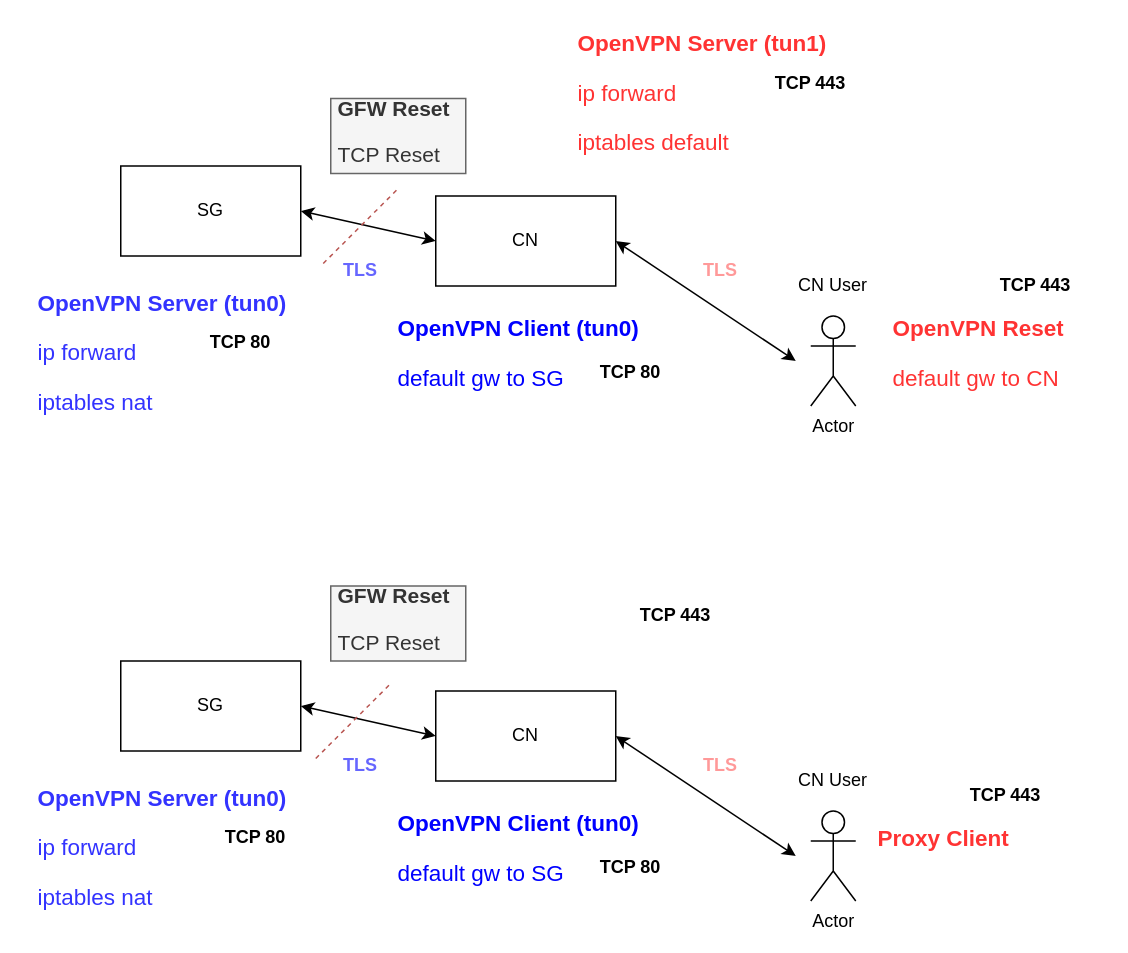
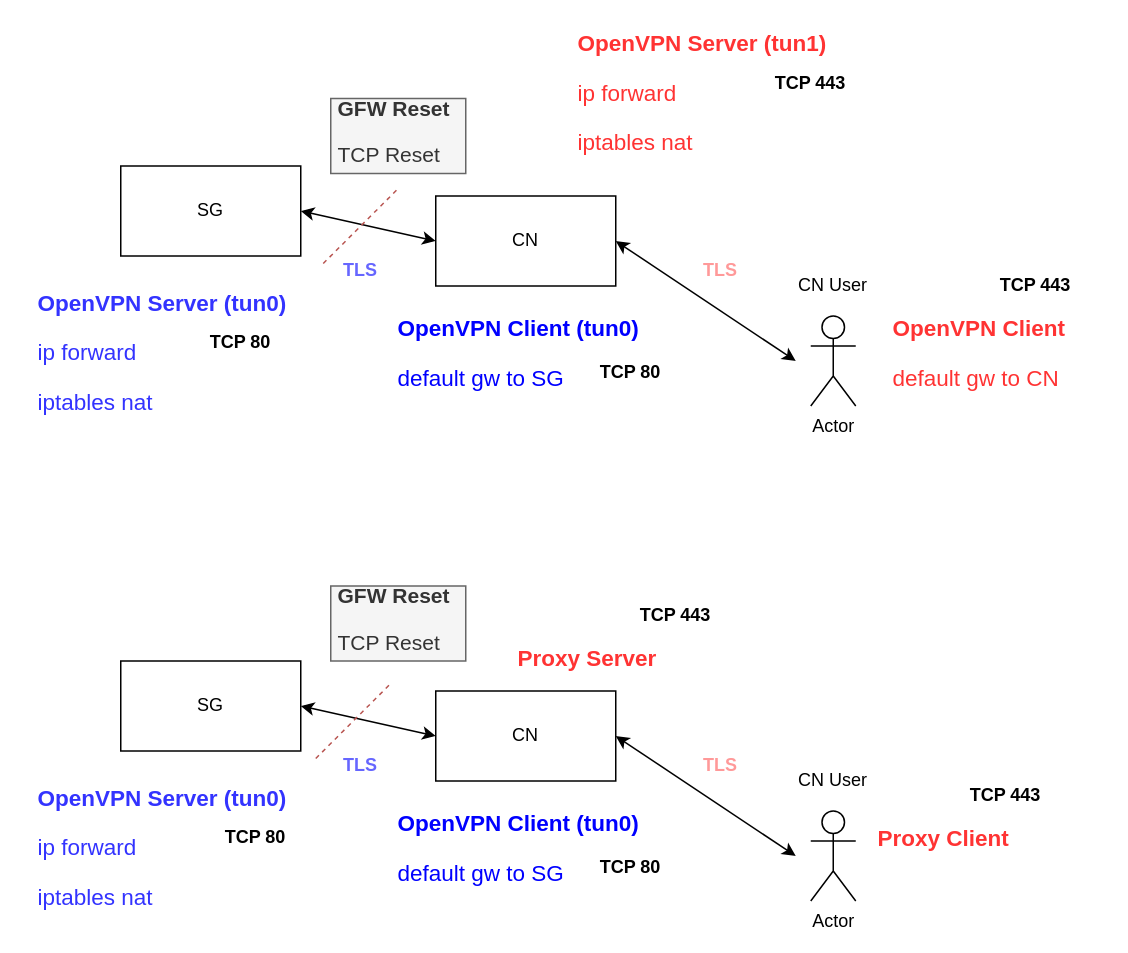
(679, 48) -> (679, 48)
(965, 322) -> (965, 322)
none -> (593, 661)
